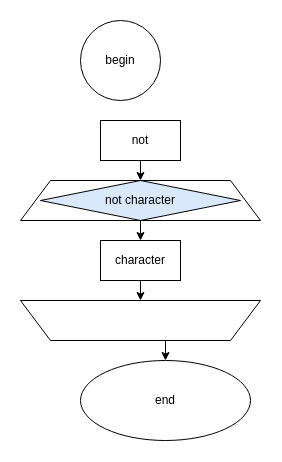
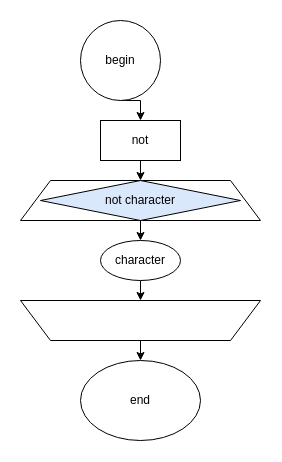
none -> (139, 101)
(141, 261) -> (141, 261)
(166, 401) -> (141, 401)
